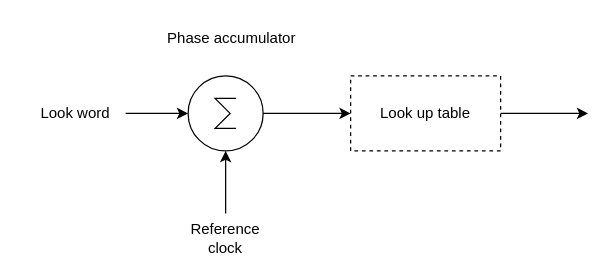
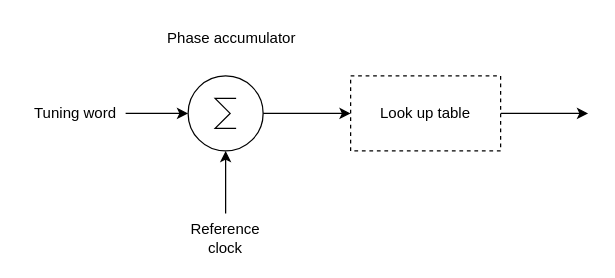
(76, 113) -> (76, 113)
